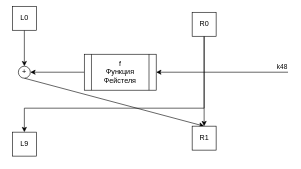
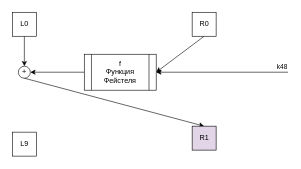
(24, 18) -> (24, 24)
(24, 117) -> none
(204, 120) -> (181, 54)
(204, 138) -> (204, 138)
